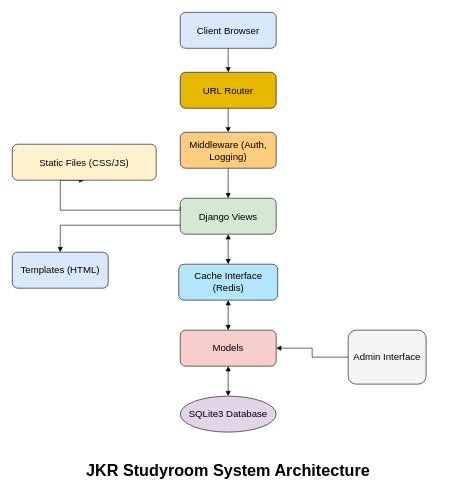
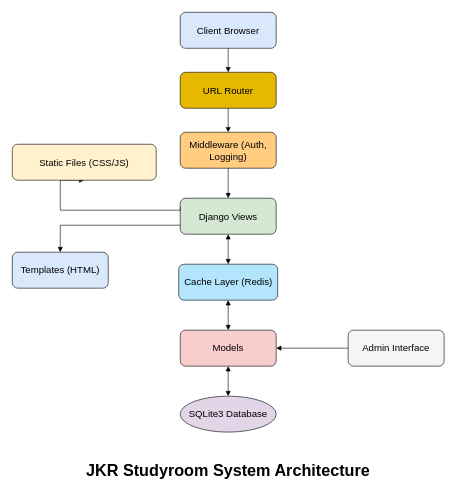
(229, 282) -> (229, 282)
(387, 357) -> (396, 348)
